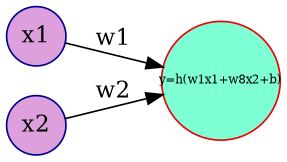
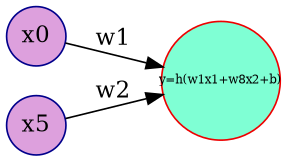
(36, 36) -> (36, 36)
(36, 125) -> (36, 125)
